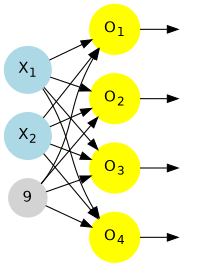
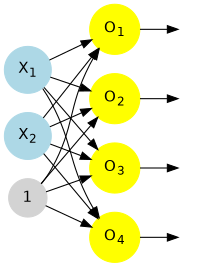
(28, 198) -> (28, 198)
